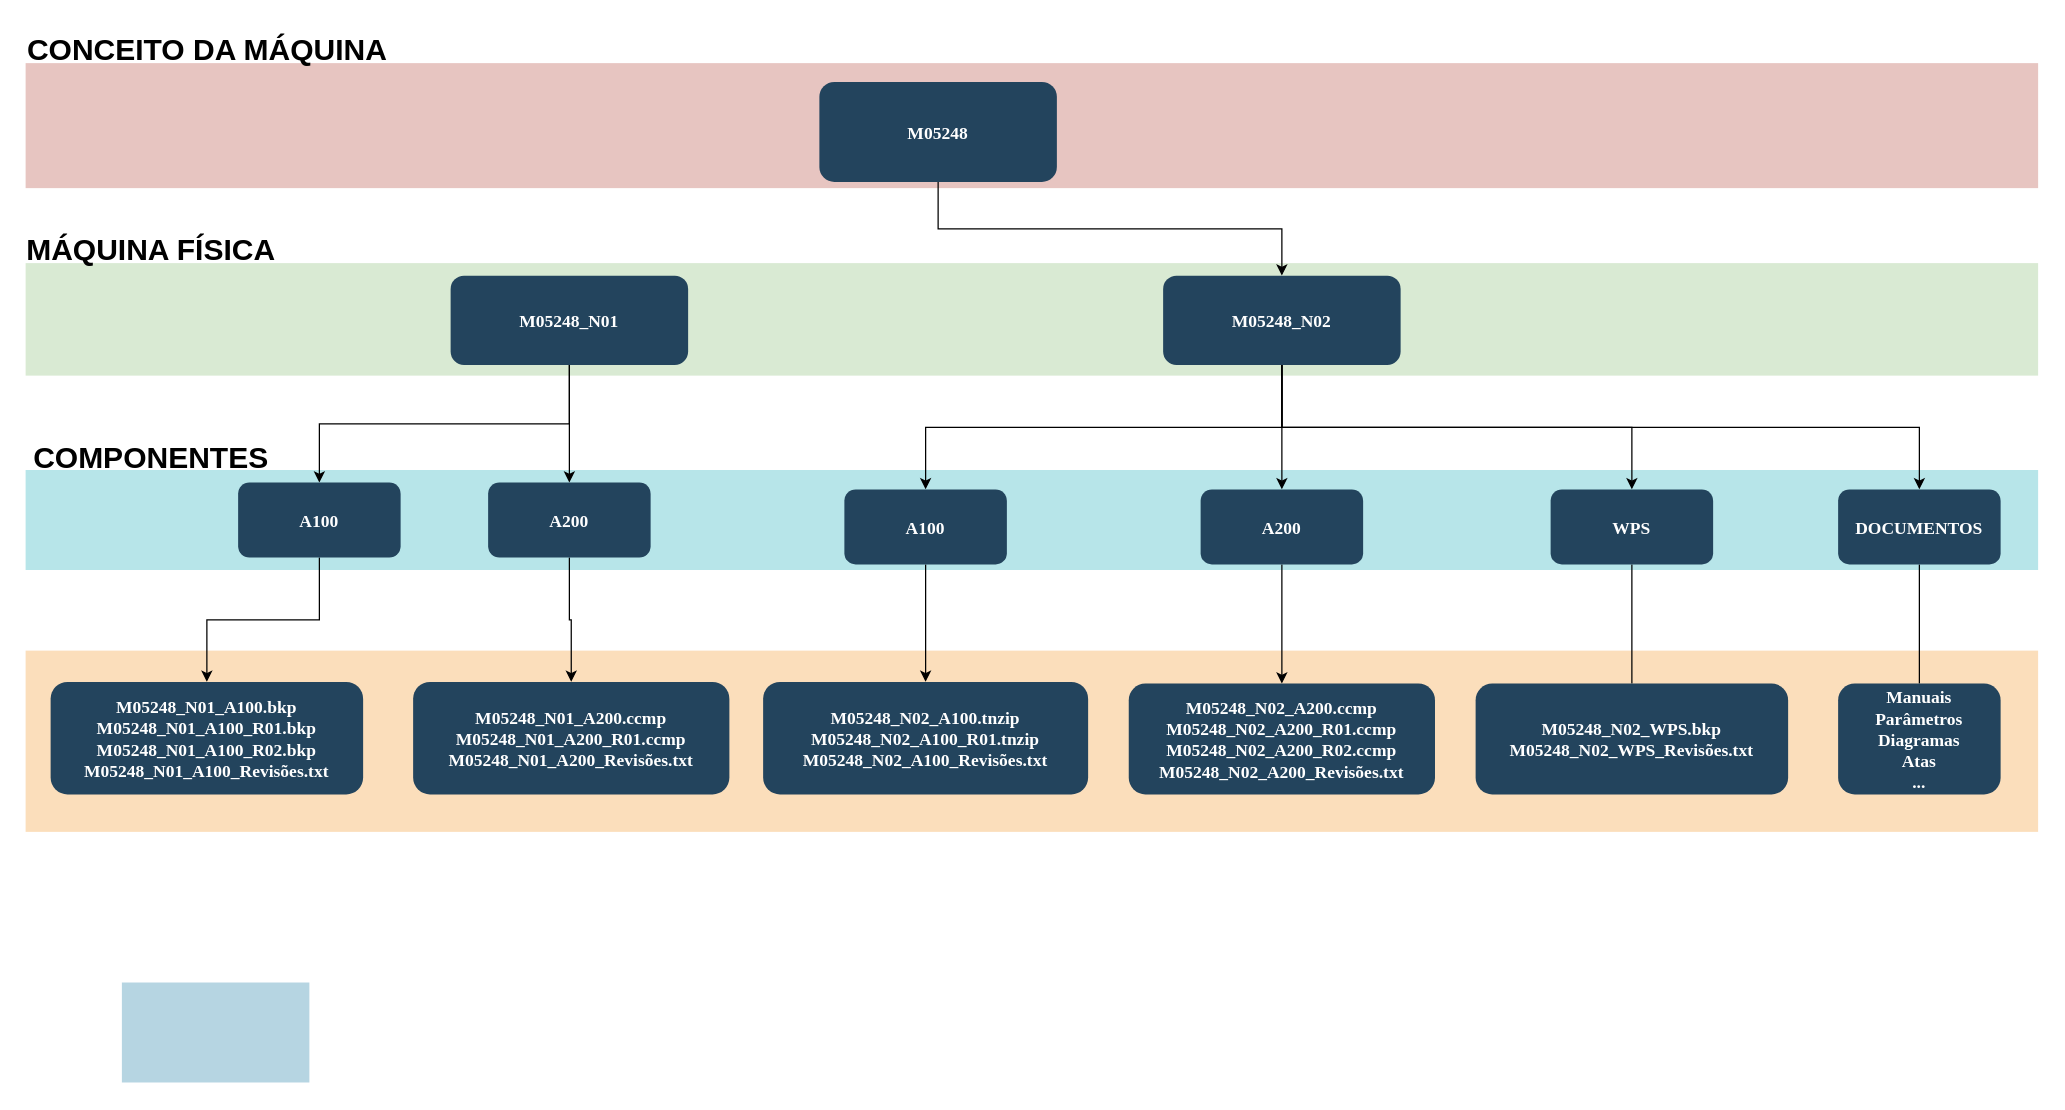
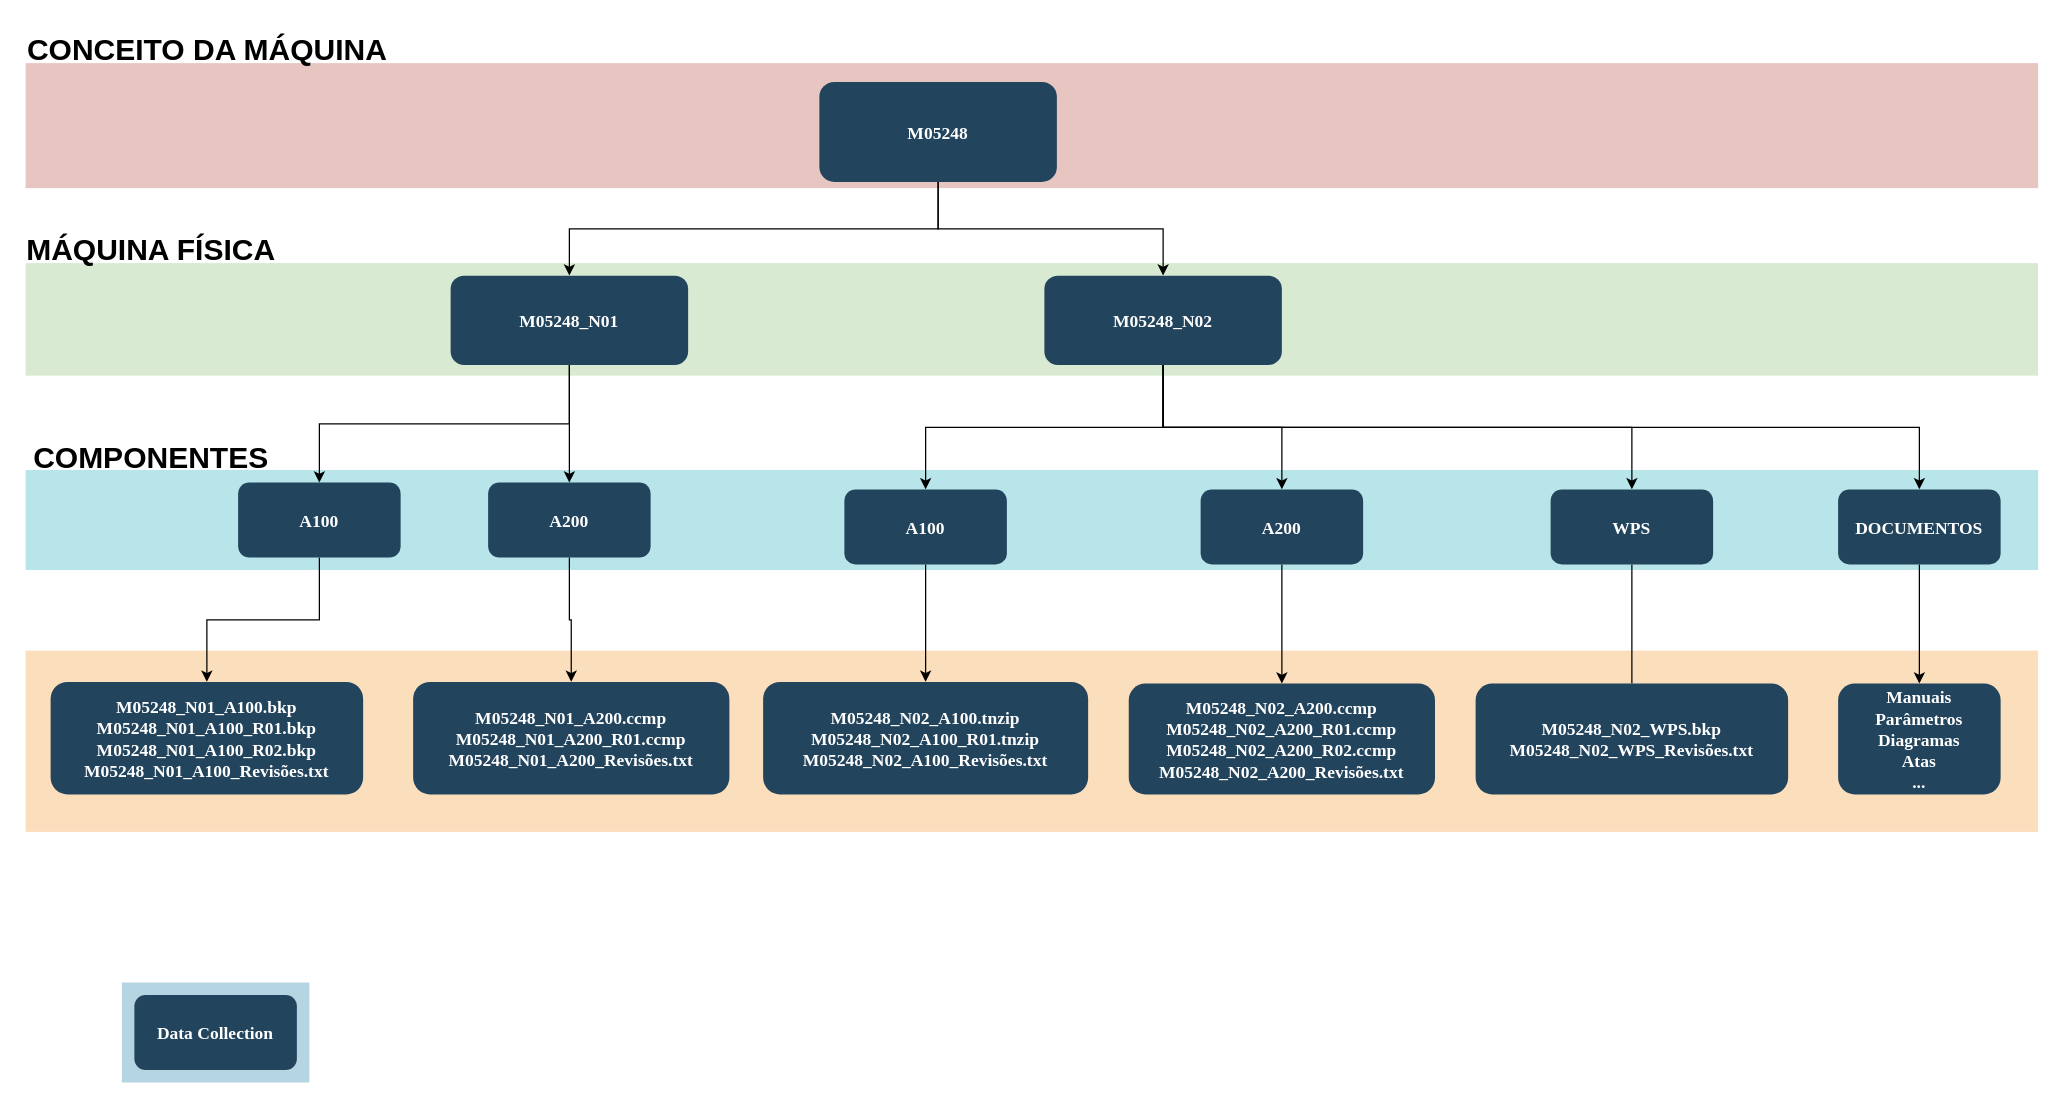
none -> (735, 229)
(1282, 320) -> (1163, 320)
(1919, 677) -> (1919, 674)
none -> (216, 1033)
